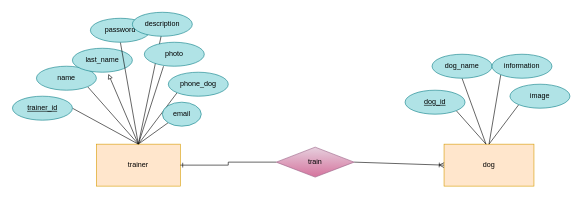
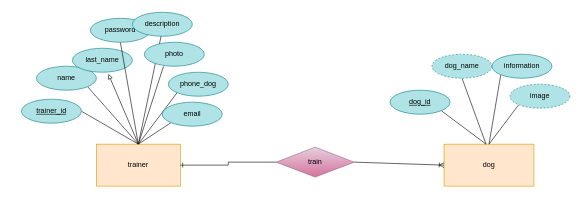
(462, 66) -> (462, 66)
(540, 96) -> (540, 96)
(435, 102) -> (420, 102)
(42, 108) -> (51, 111)
(182, 114) -> (192, 114)
